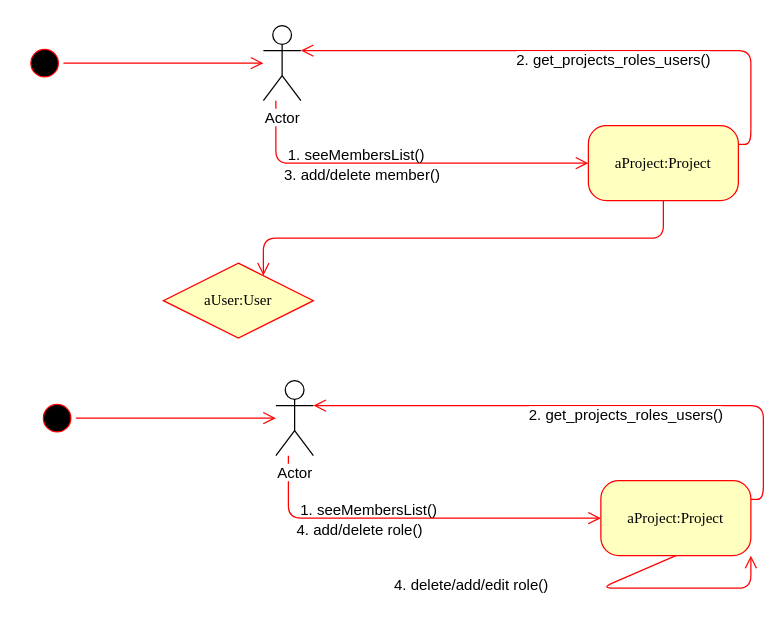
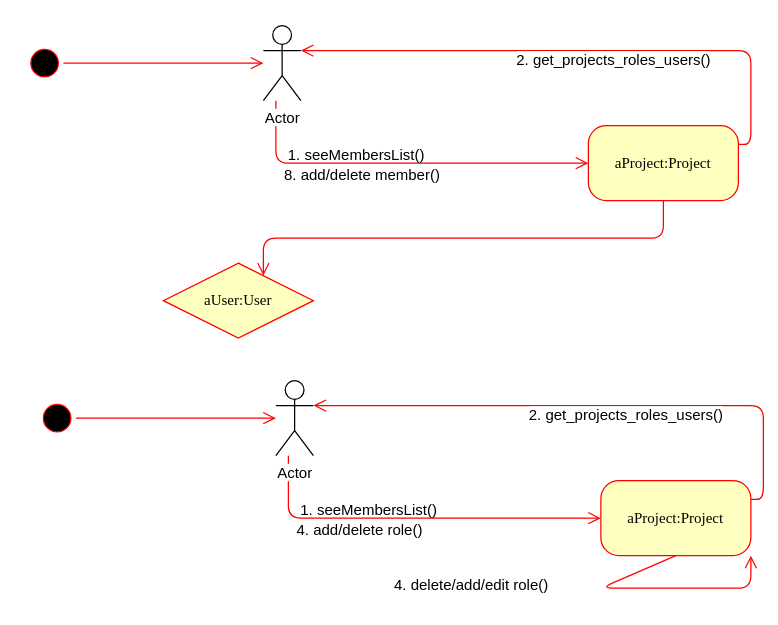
(369, 176) -> (369, 176)
